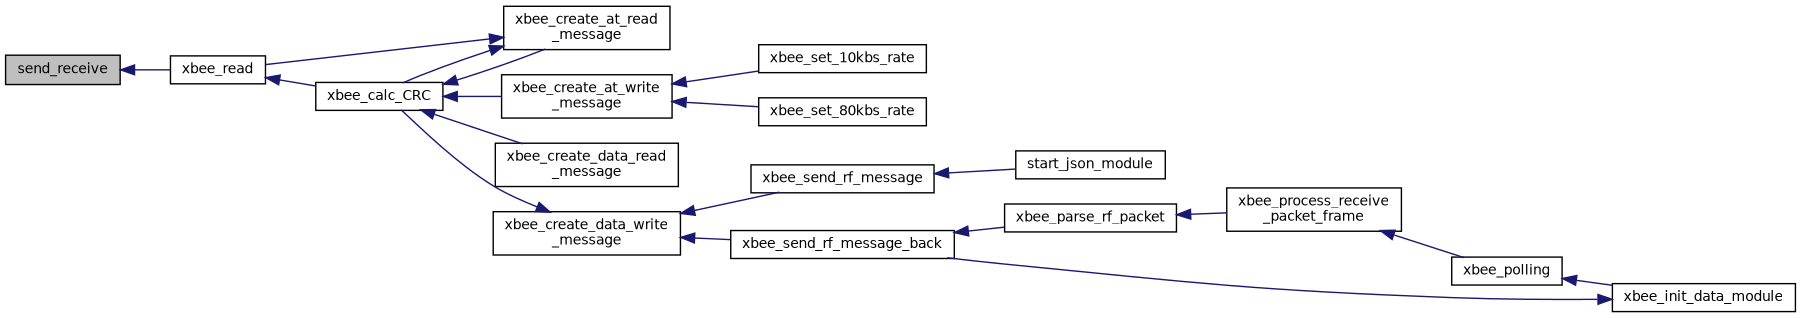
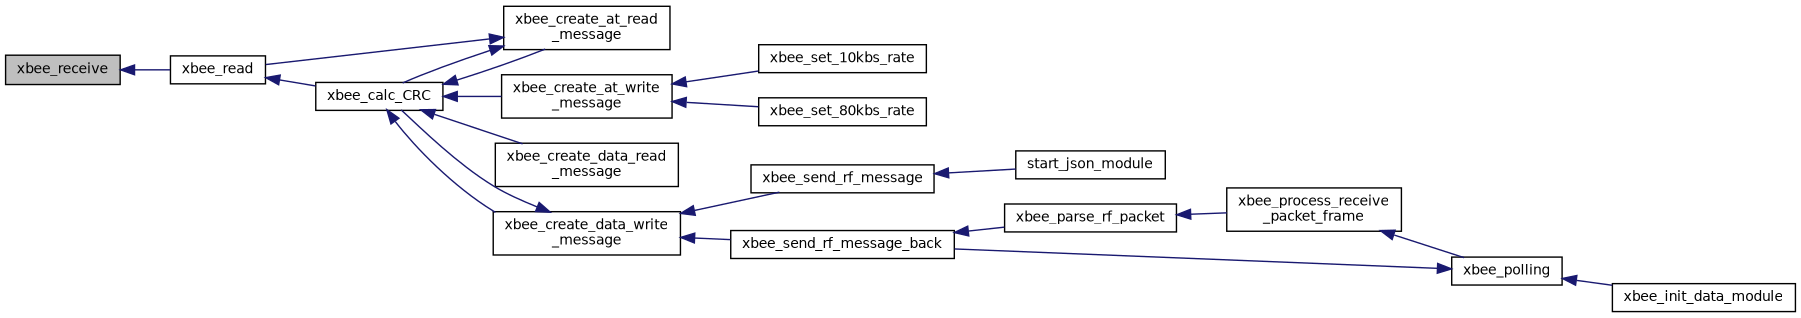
(63, 70) -> (63, 70)
none -> (441, 171)
(1272, 289) -> (1196, 259)
